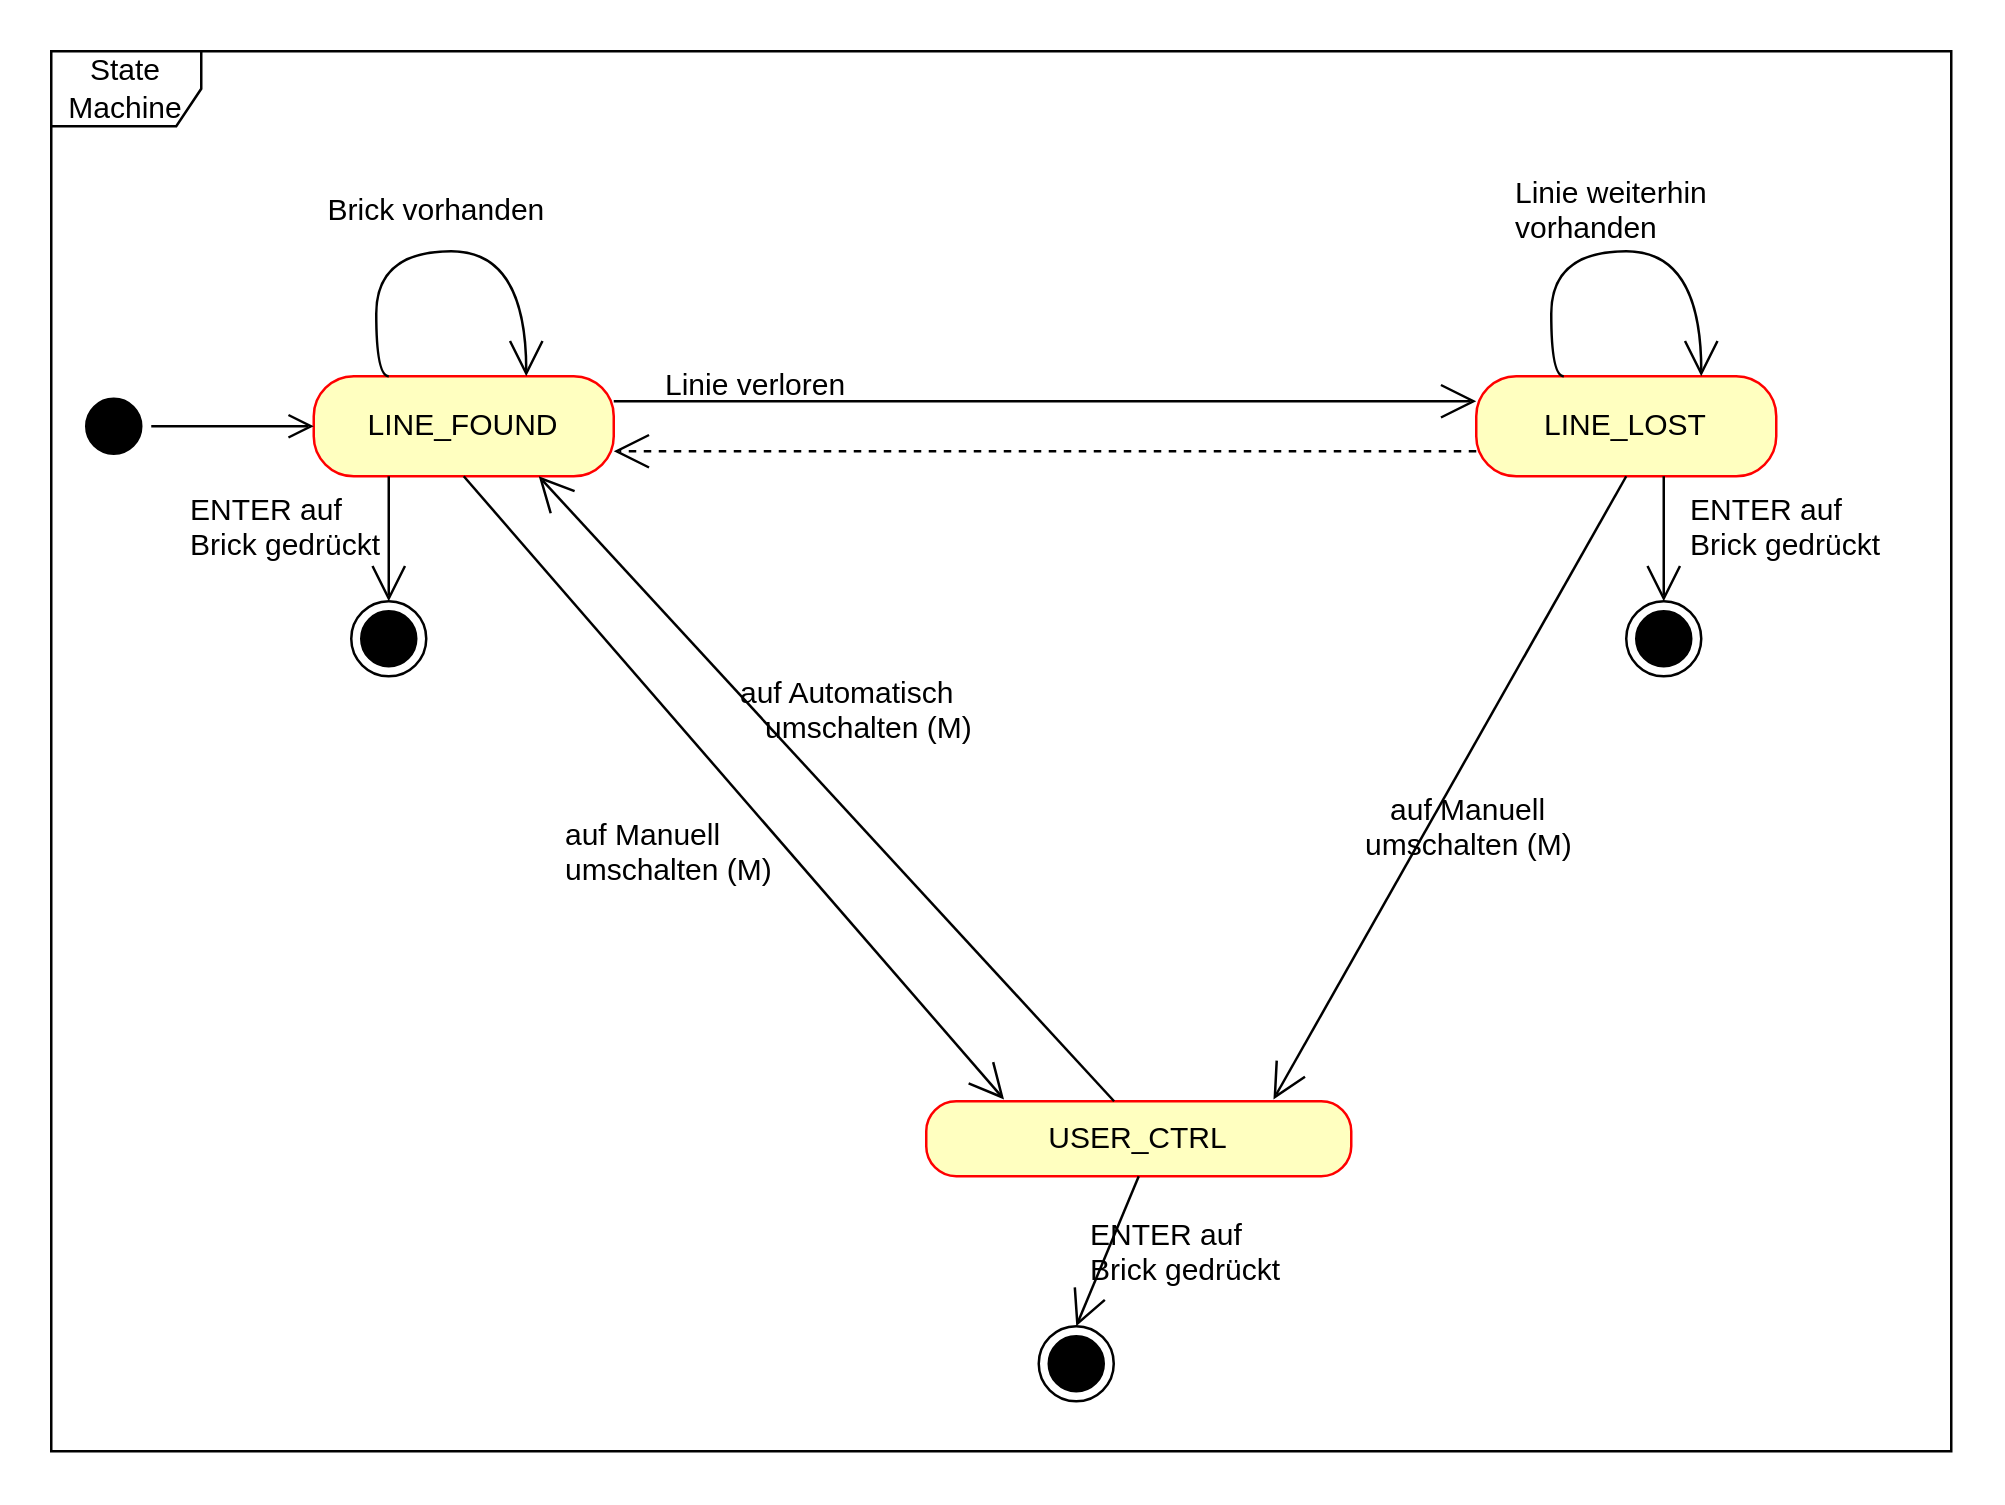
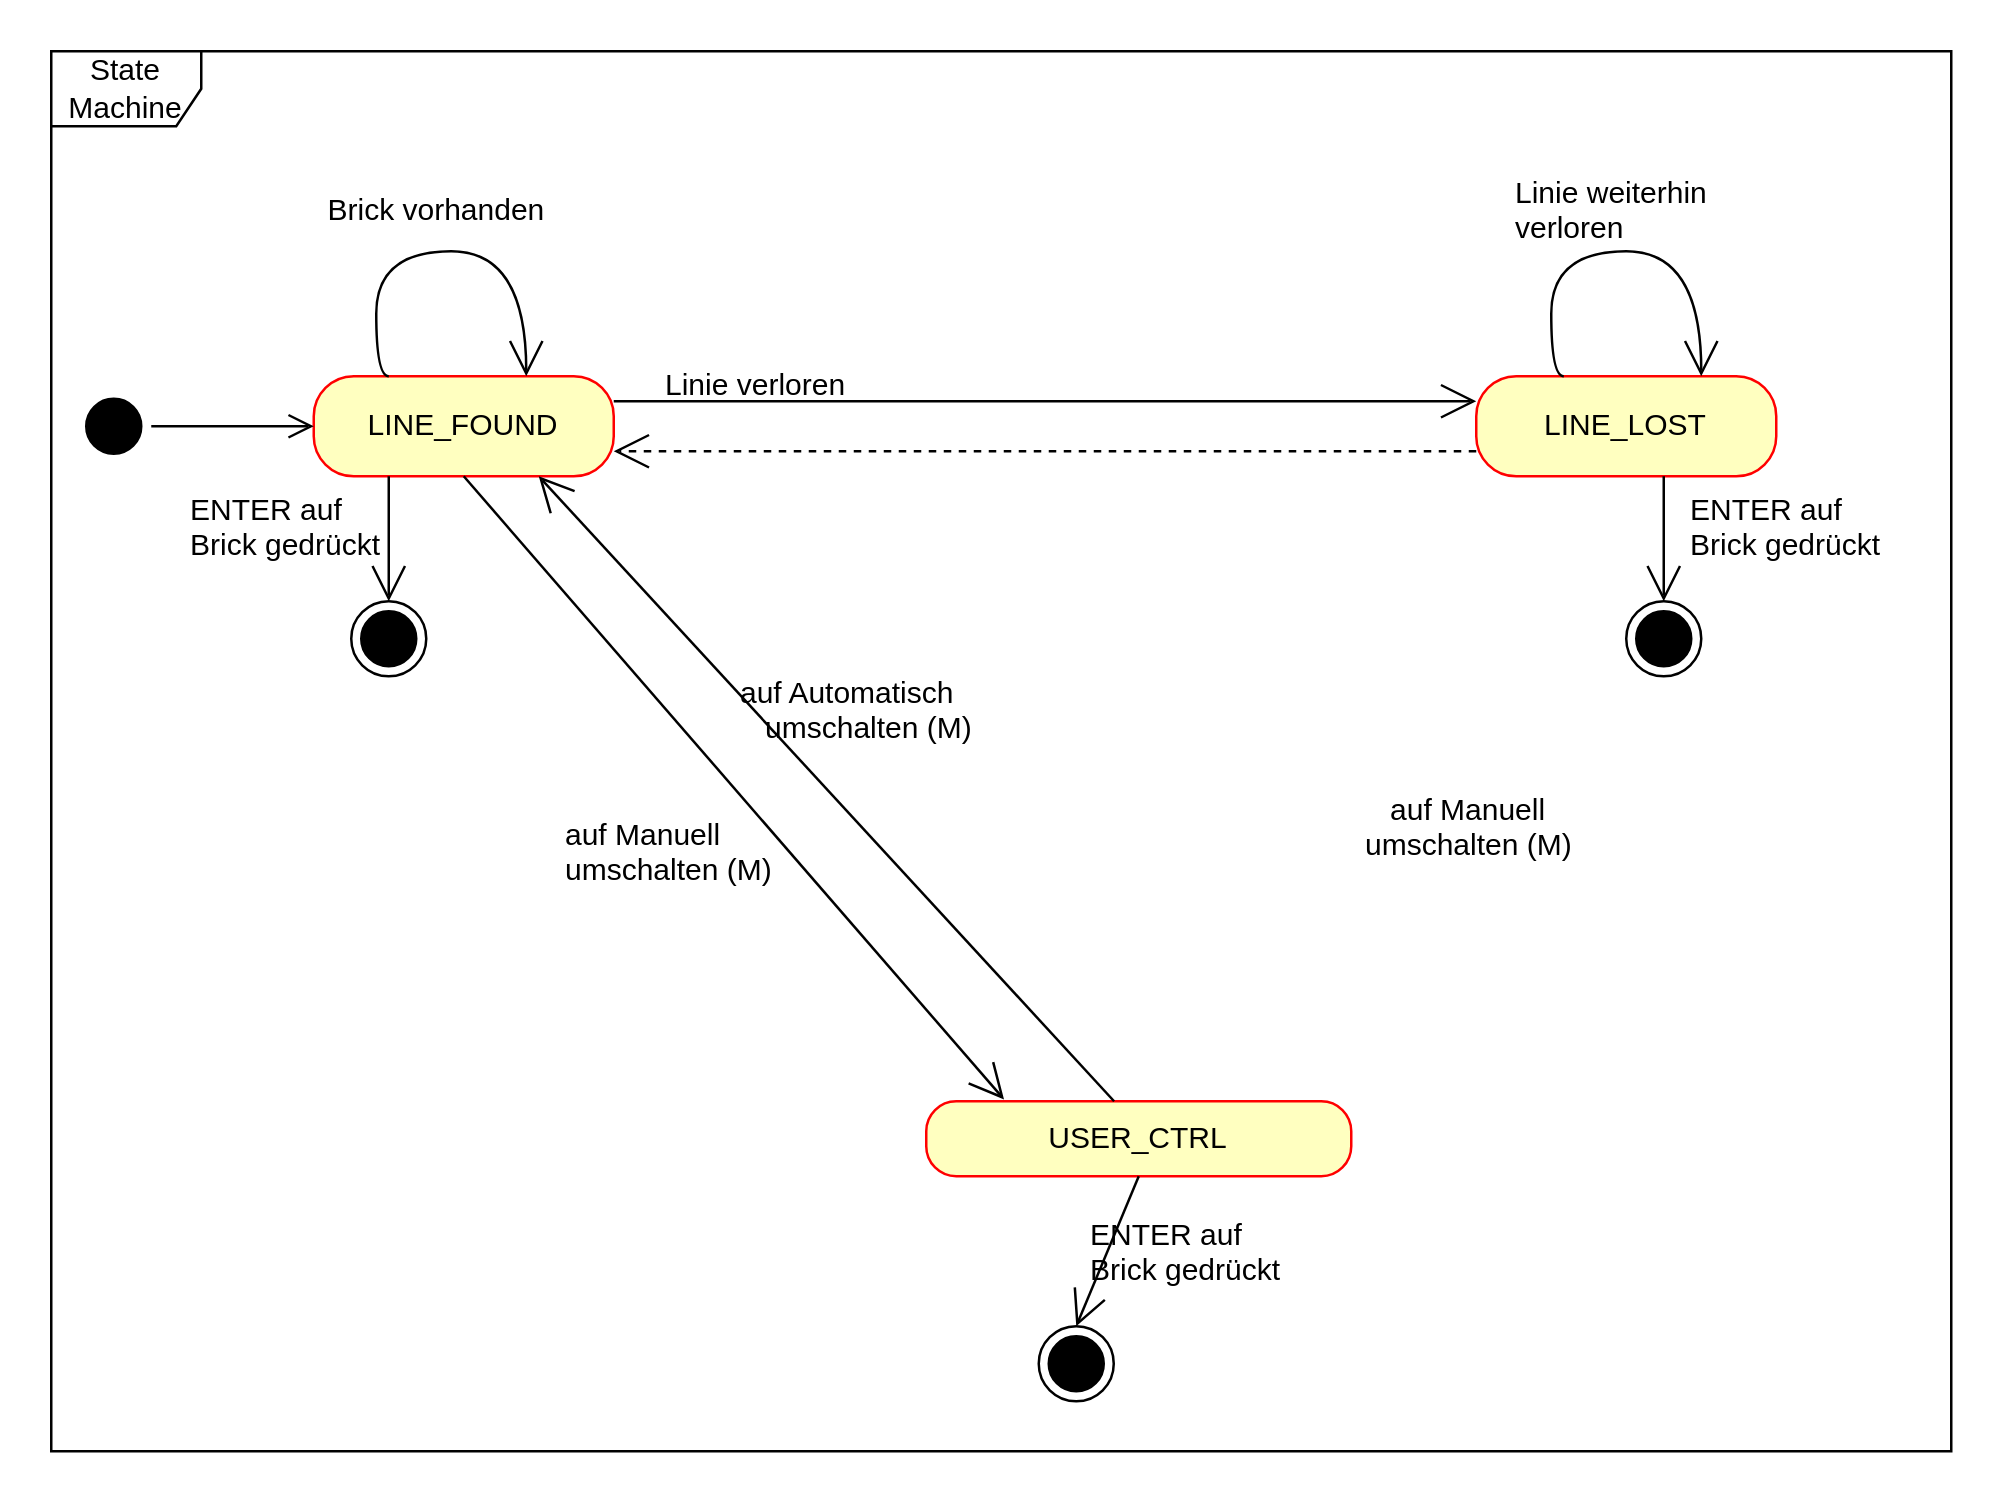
(1629, 212) -> (1629, 212)
(1451, 785) -> none
